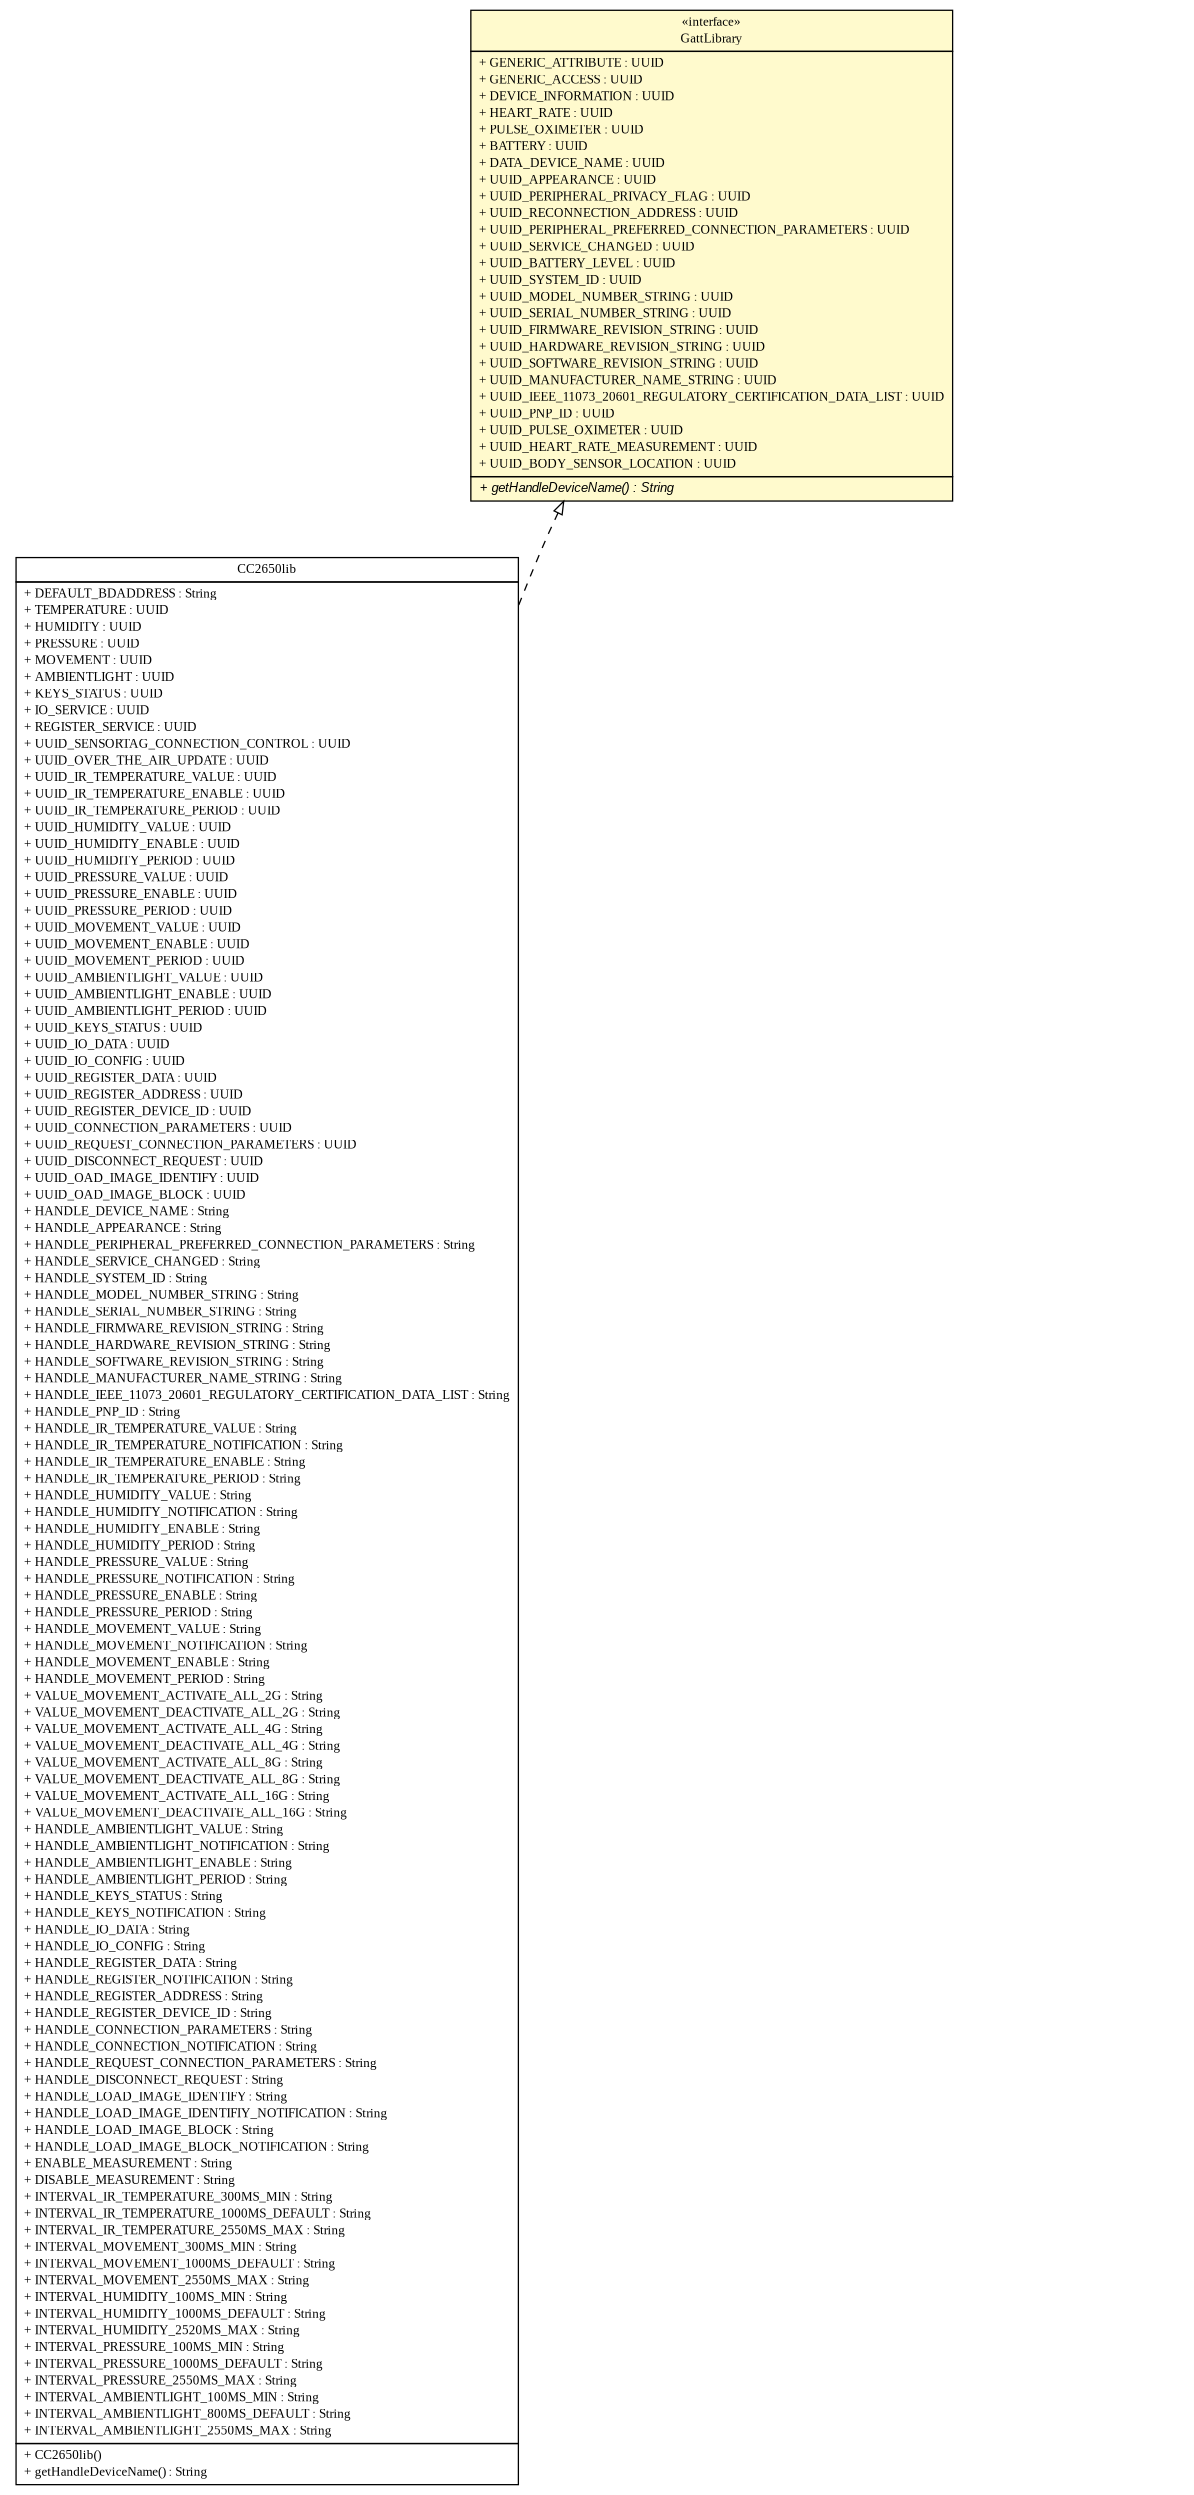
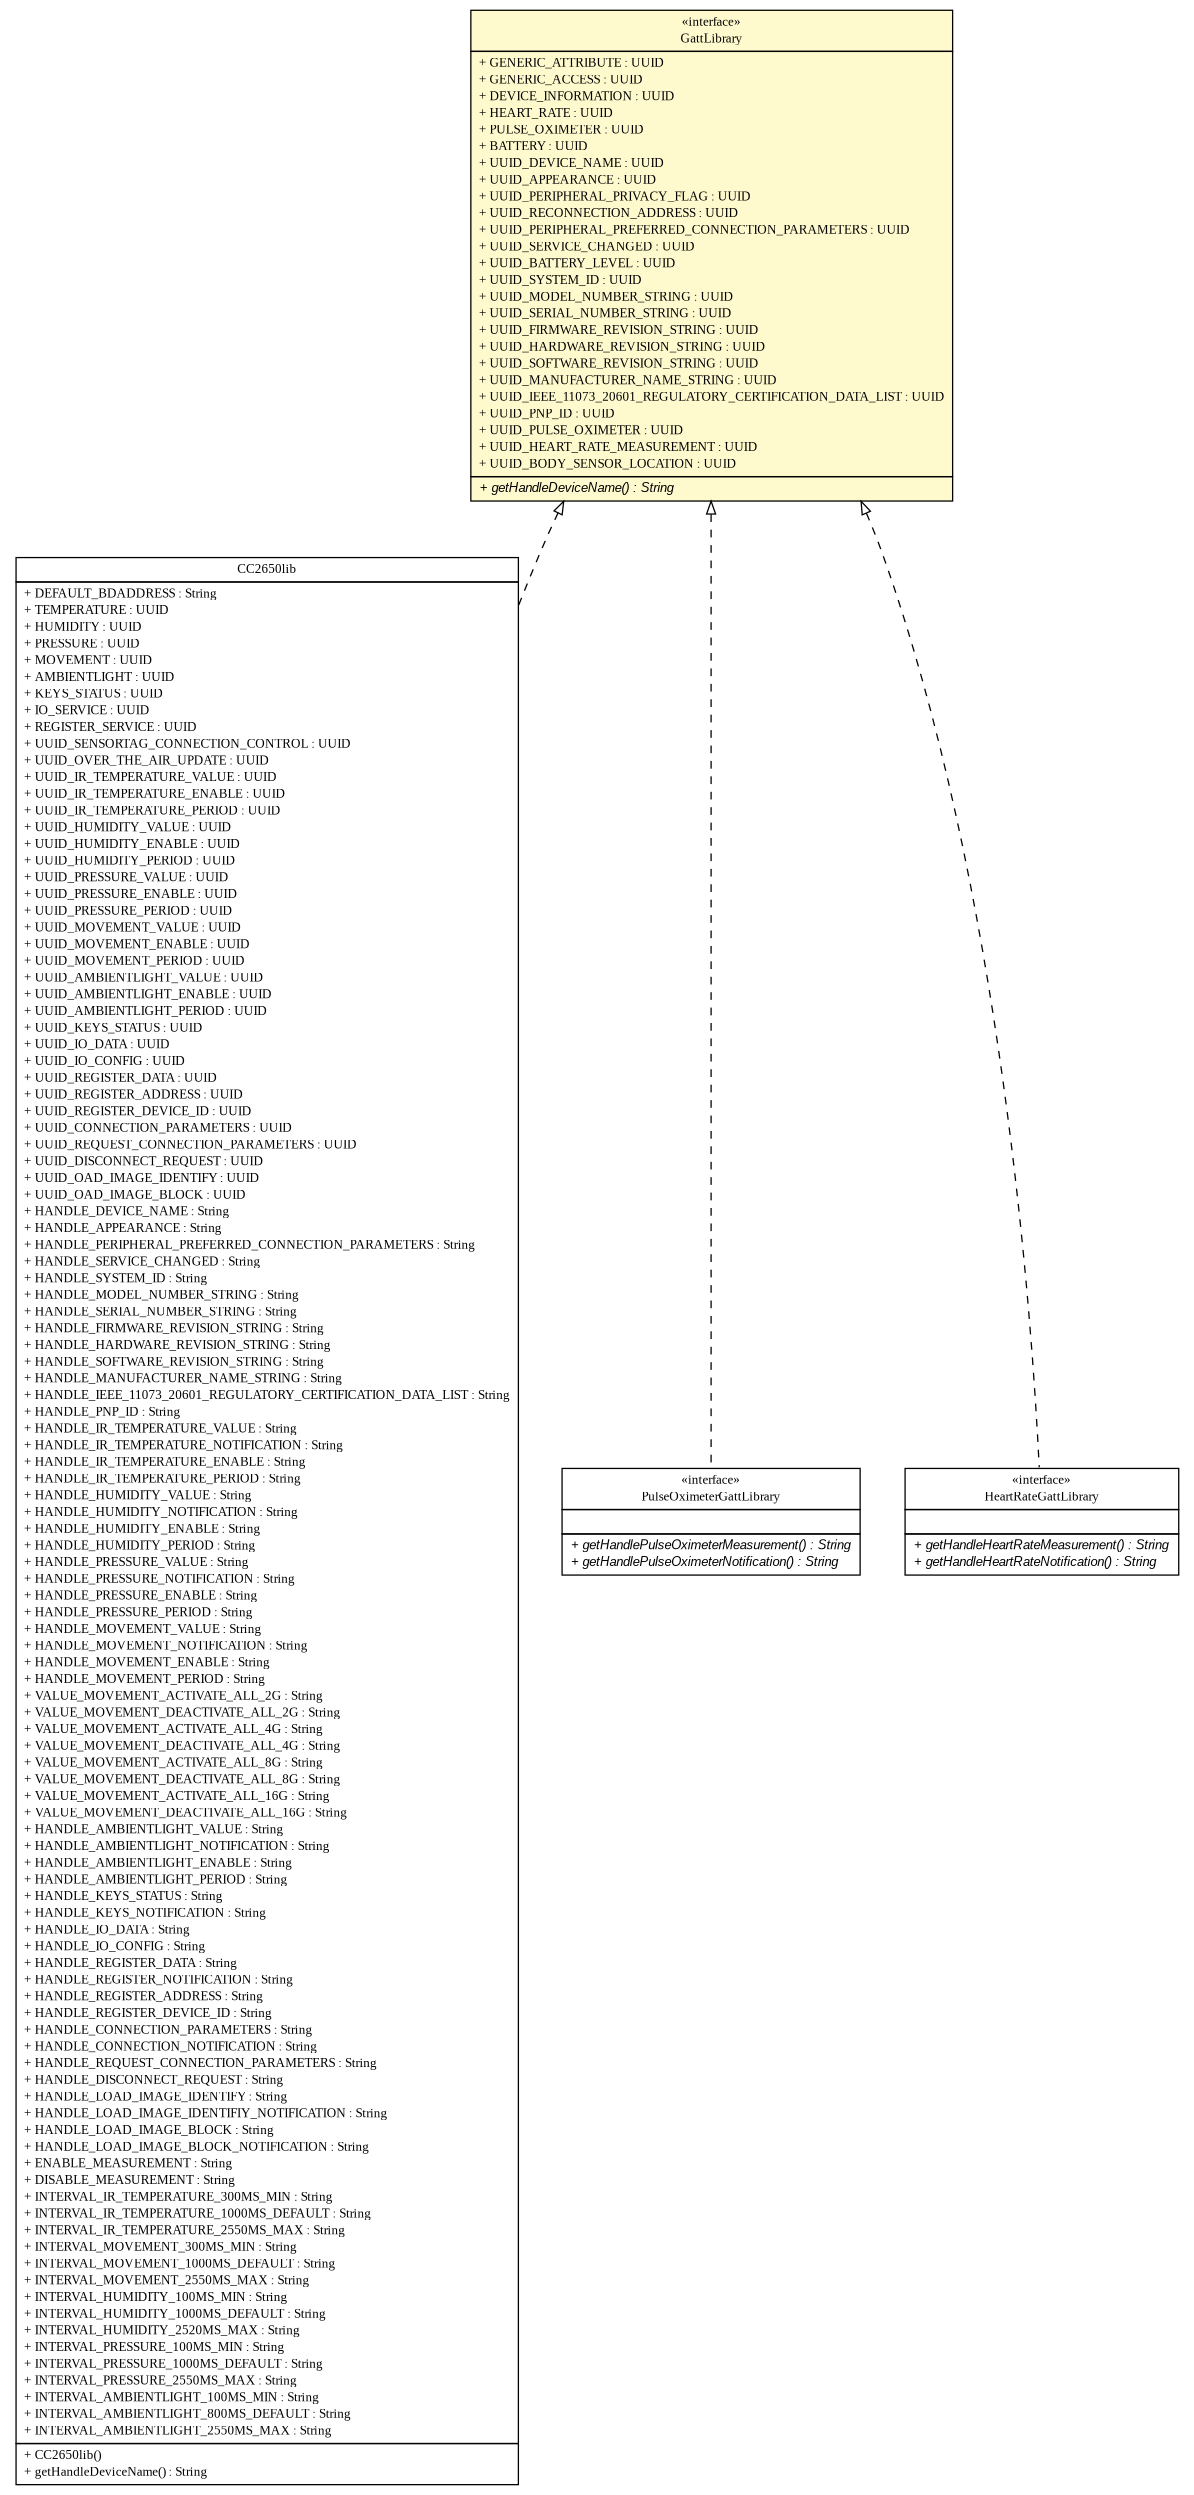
(572, 163) -> (572, 163)
none -> (711, 1521)
none -> (1041, 1521)
